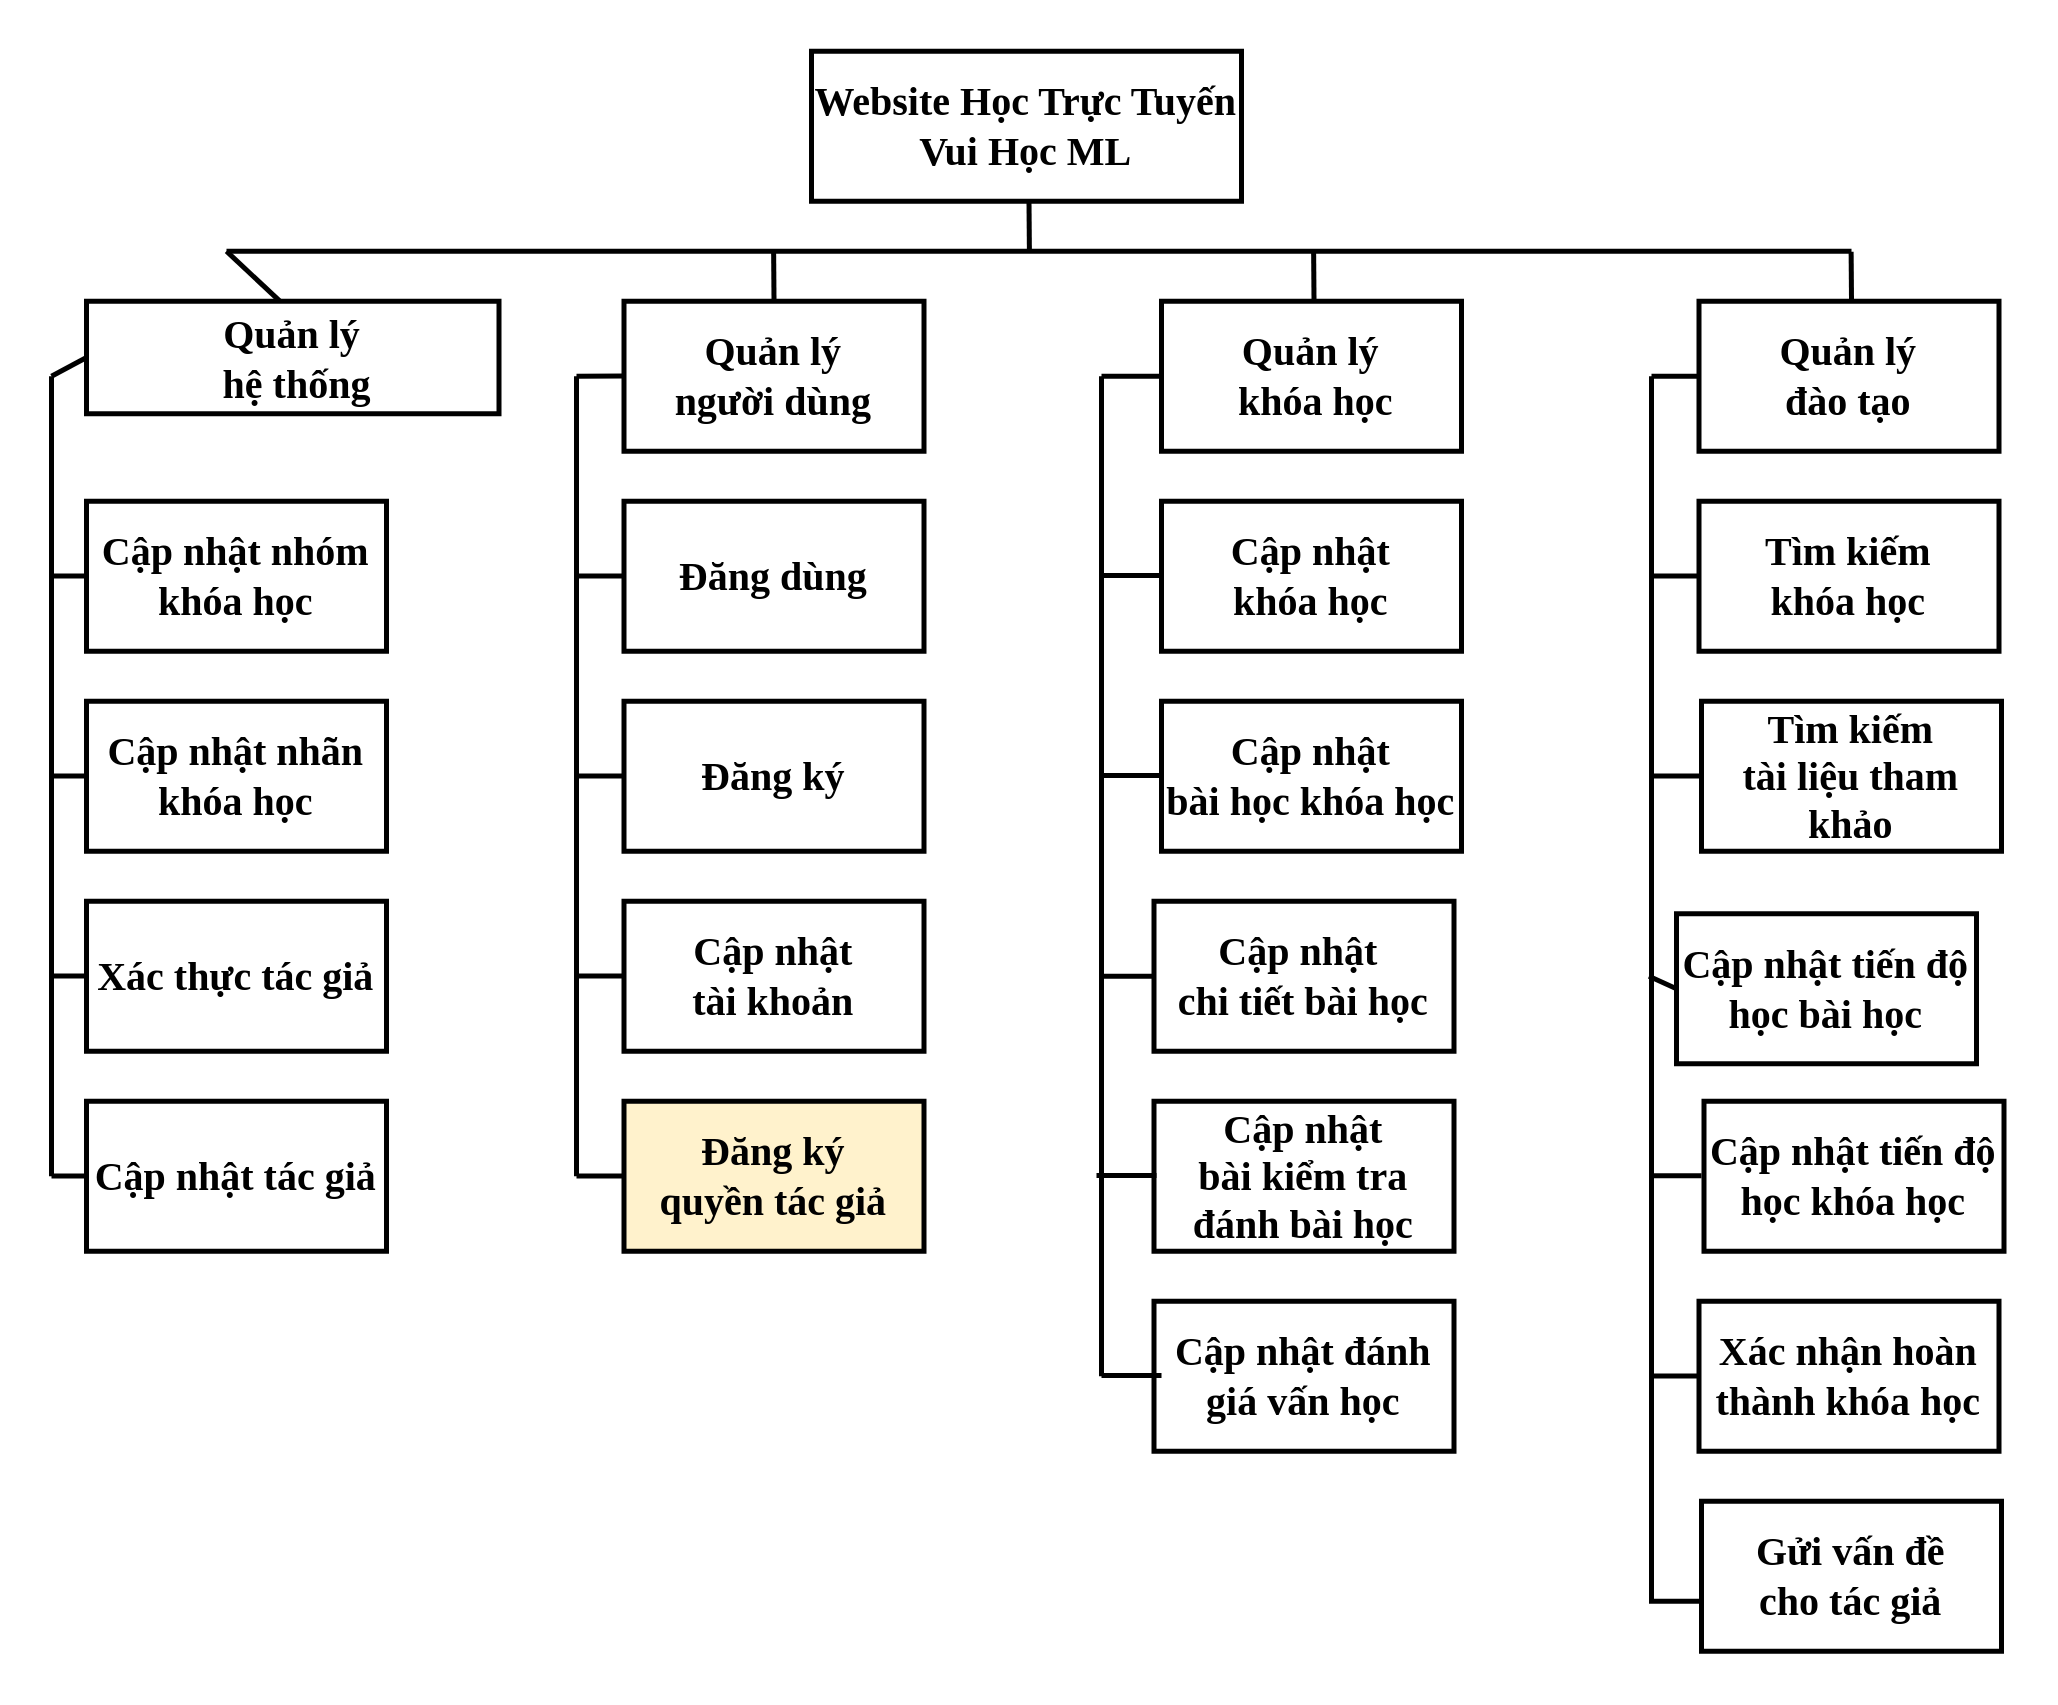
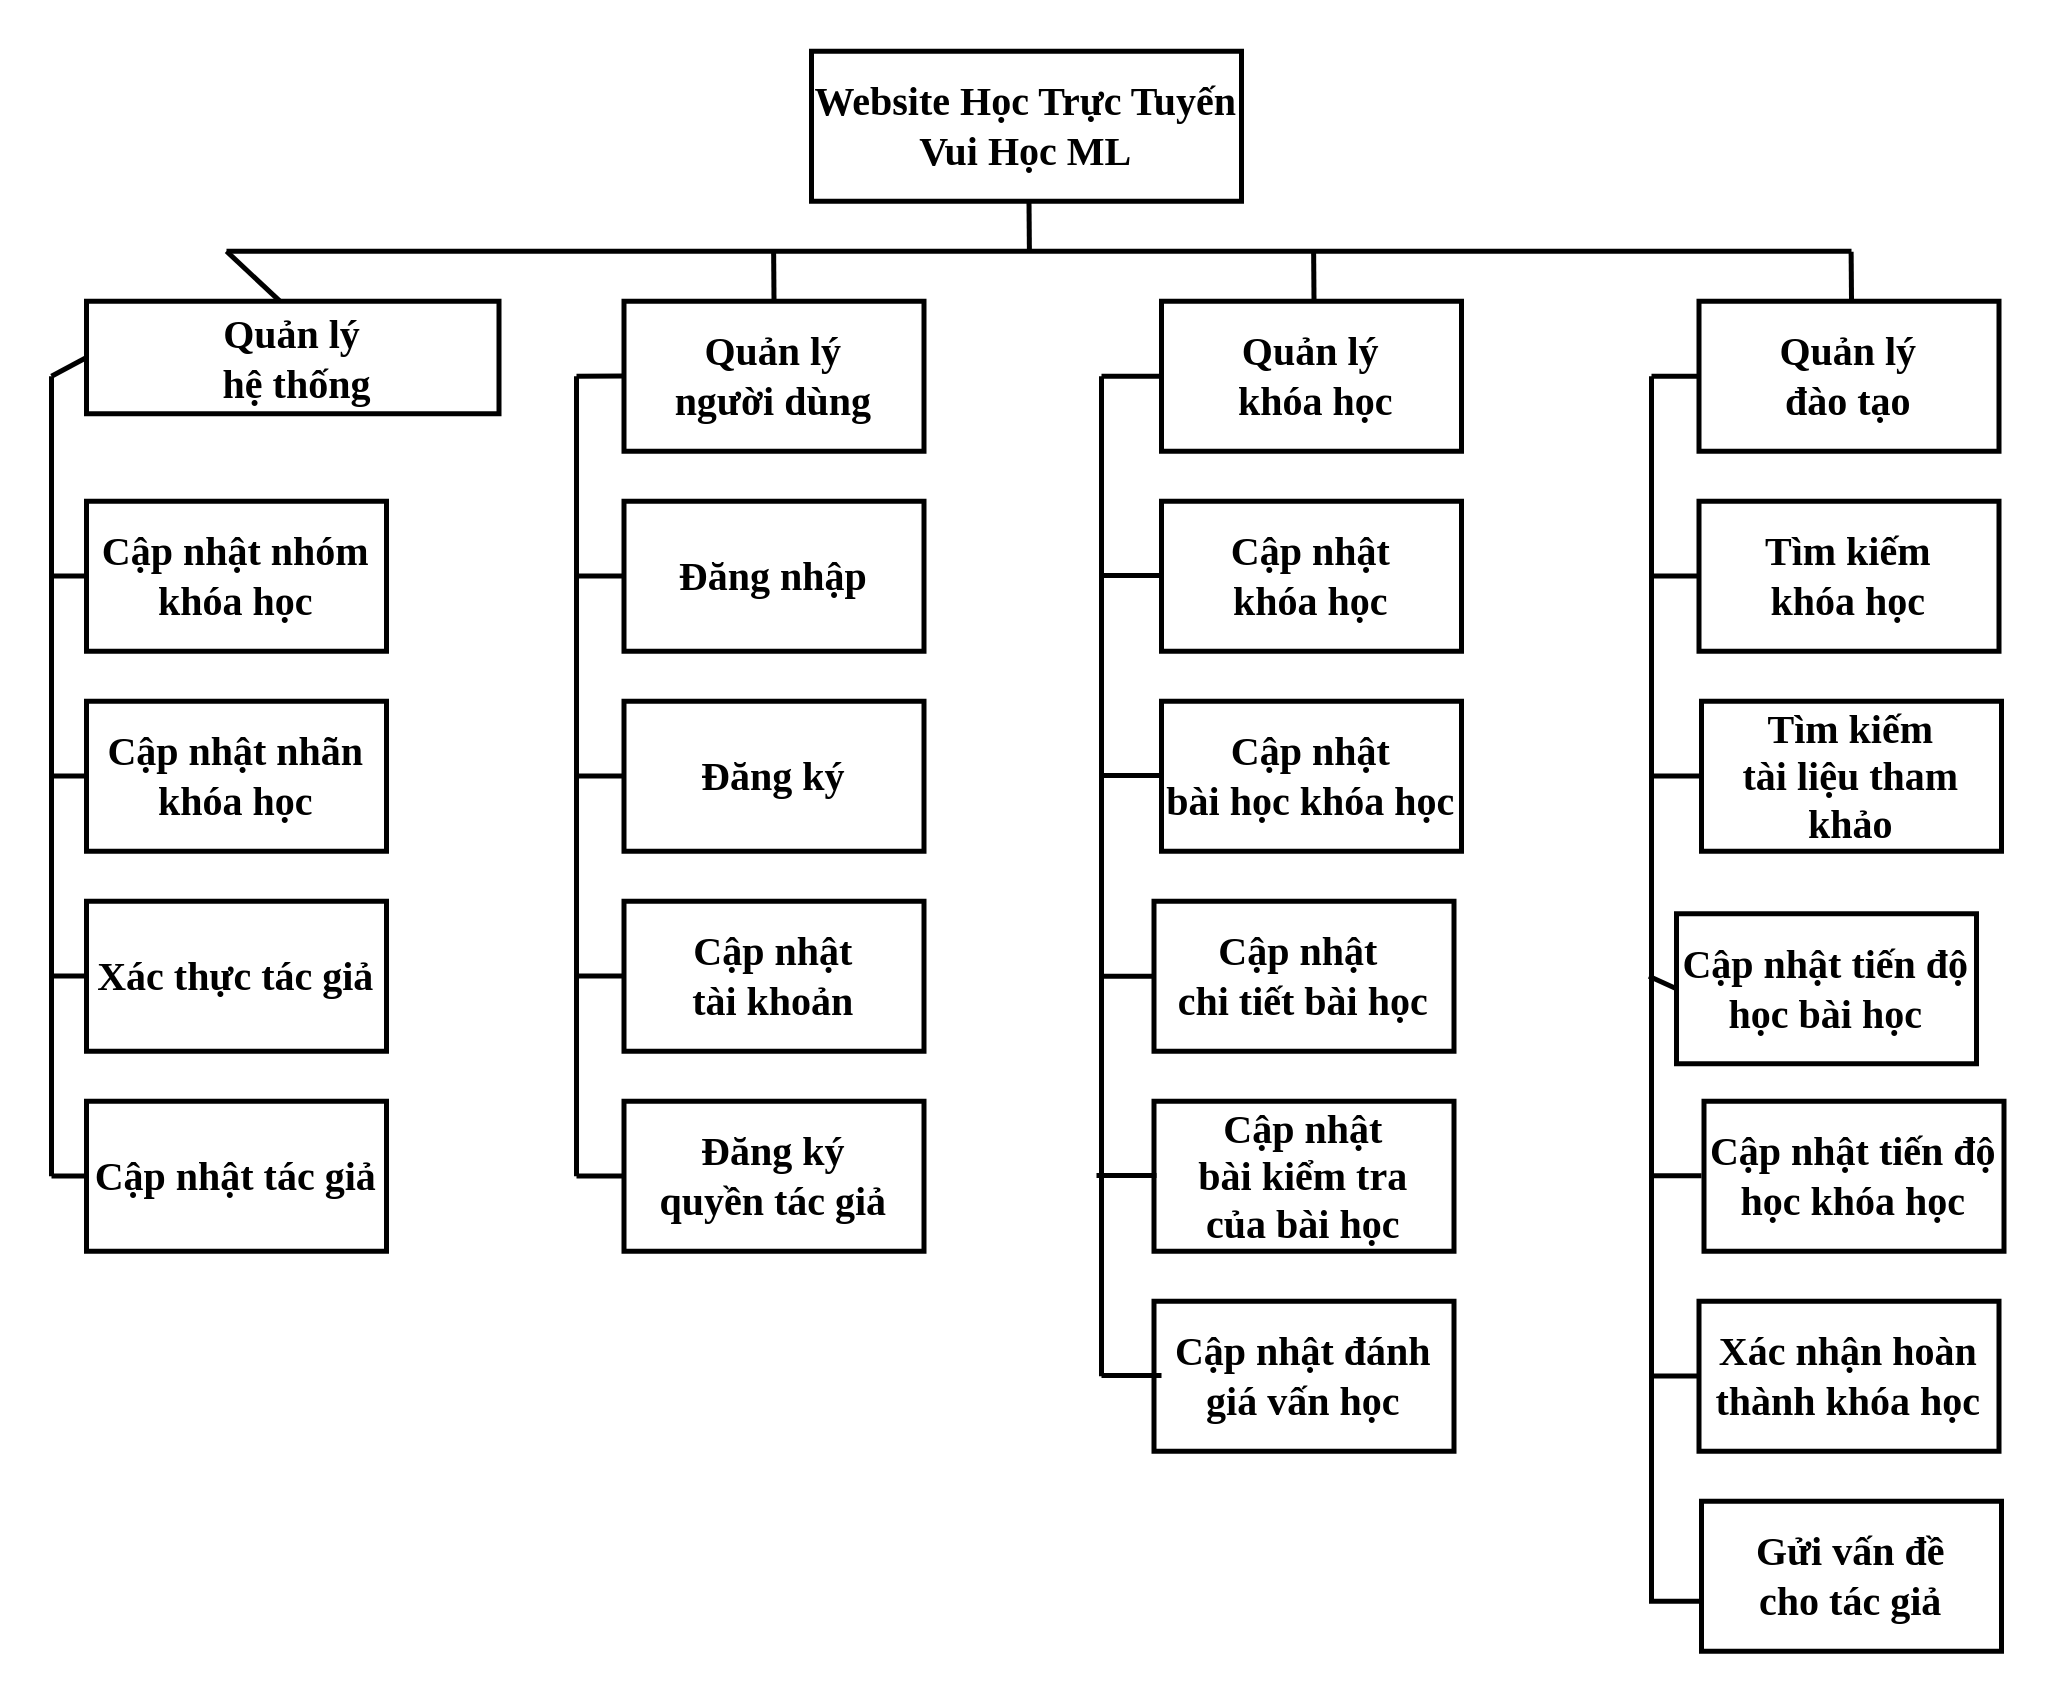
(774, 576) -> (774, 576)
(774, 1176) -> (774, 1176)
(1304, 1176) -> (1304, 1176)
